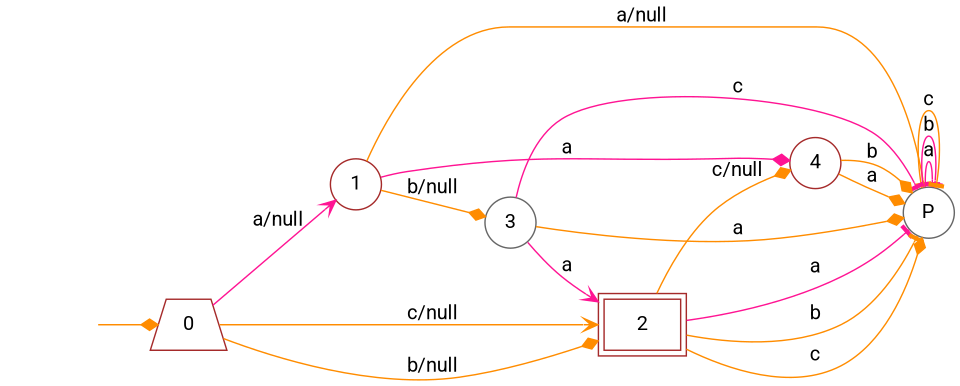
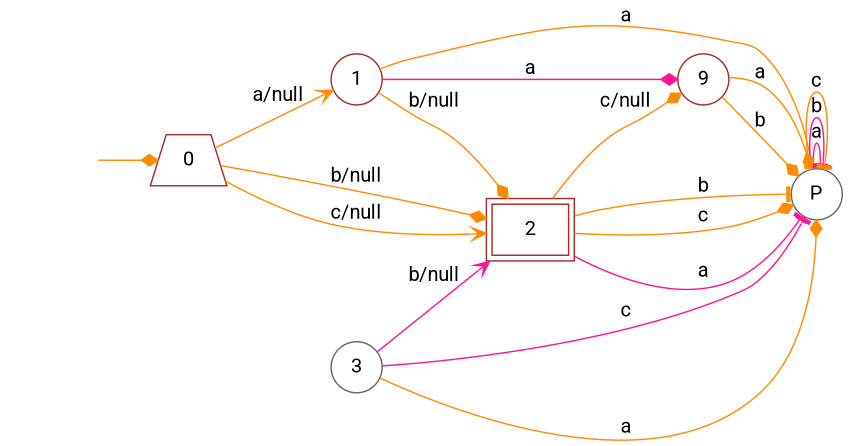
(642, 16) -> (626, 16)
(815, 163) -> (703, 79)
(425, 201) -> (444, 132)
(269, 257) -> (268, 122)
(567, 266) -> (435, 276)
